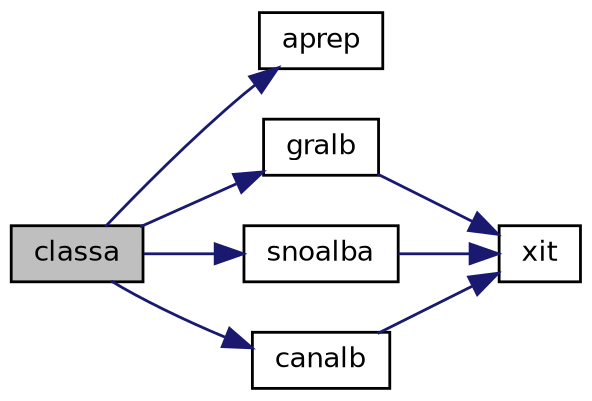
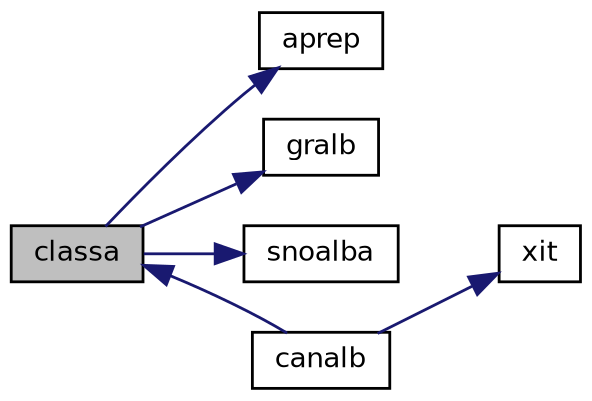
(425, 198) -> none
(434, 254) -> none
(167, 311) -> (229, 302)
